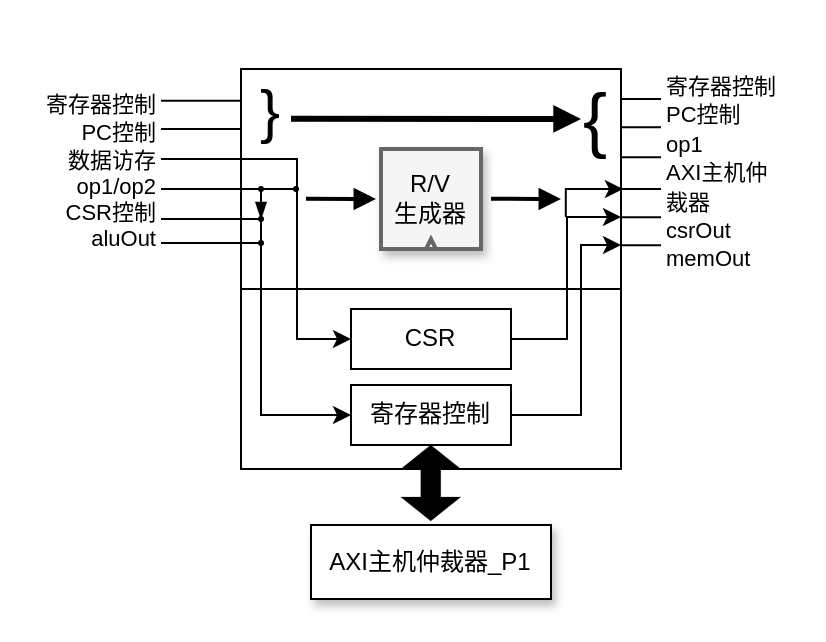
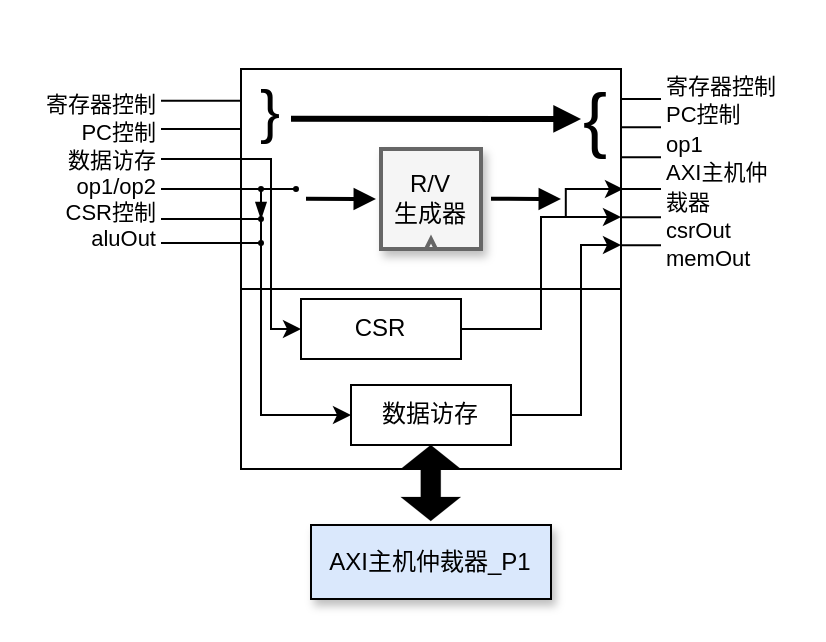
(431, 339) -> (381, 329)
(431, 415) -> (431, 415)
(431, 562) -> (431, 562)
